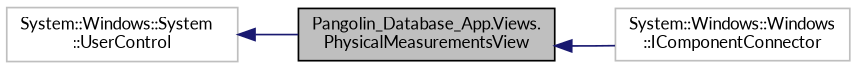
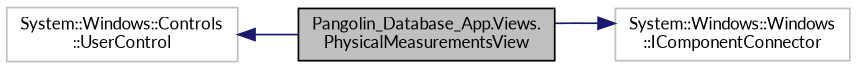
(122, 35) -> (122, 35)
(593, 46) -> (576, 23)
